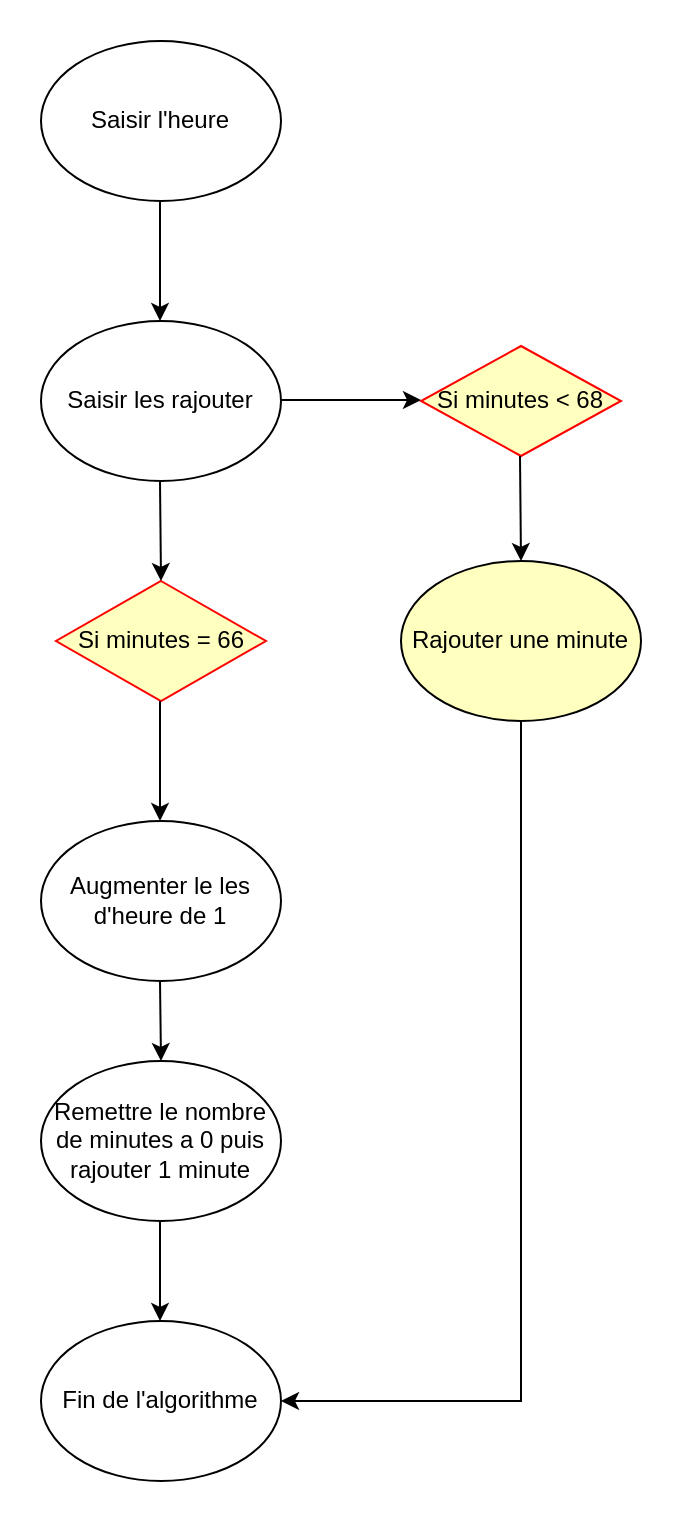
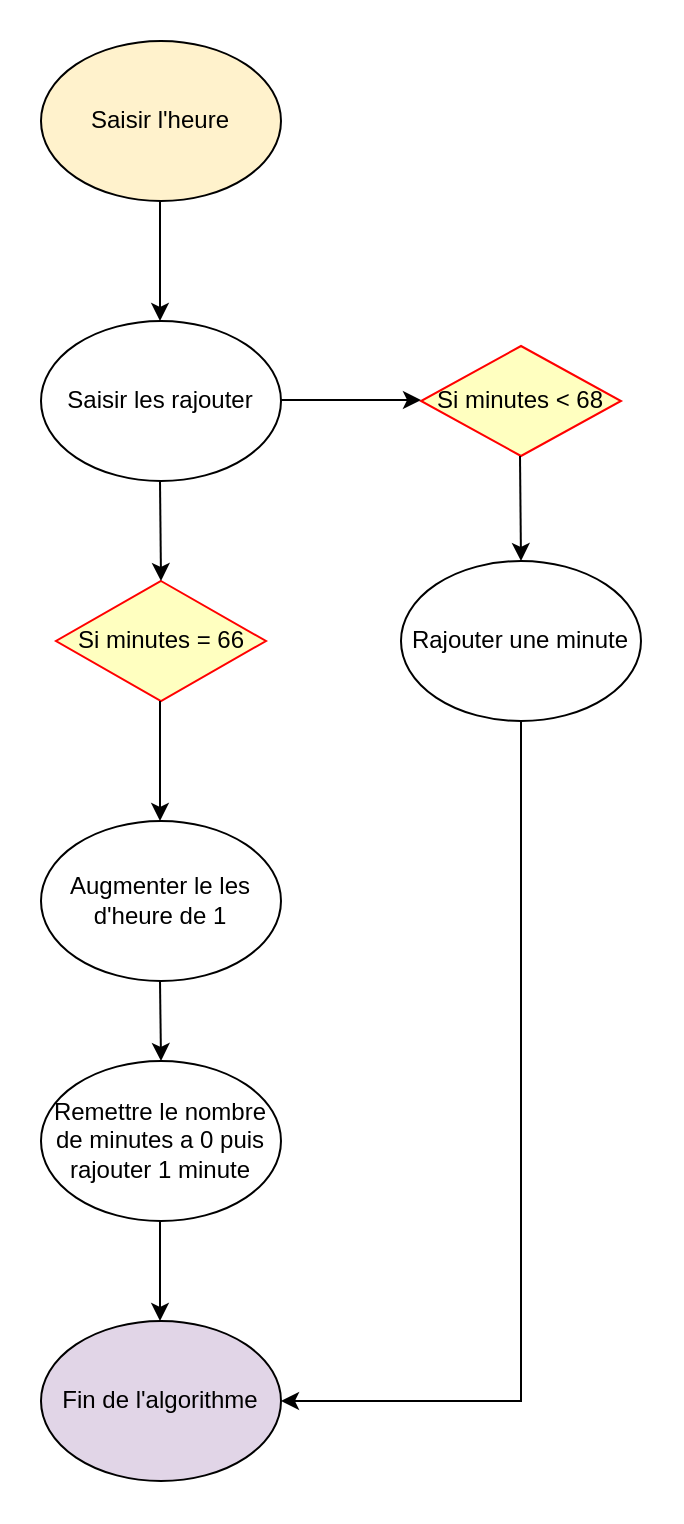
(161, 121) -> (161, 121)
(521, 641) -> (521, 641)
(161, 1401) -> (161, 1401)
